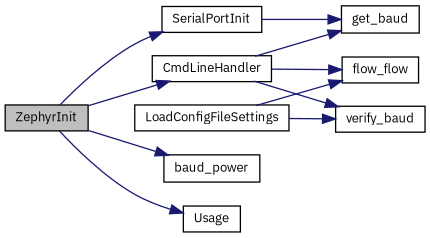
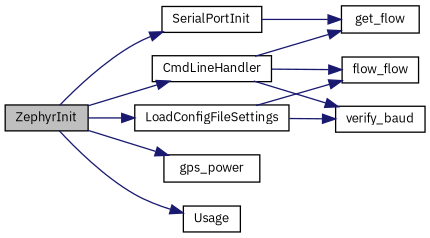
(380, 19) -> (380, 19)
none -> (105, 118)
(212, 168) -> (212, 168)
